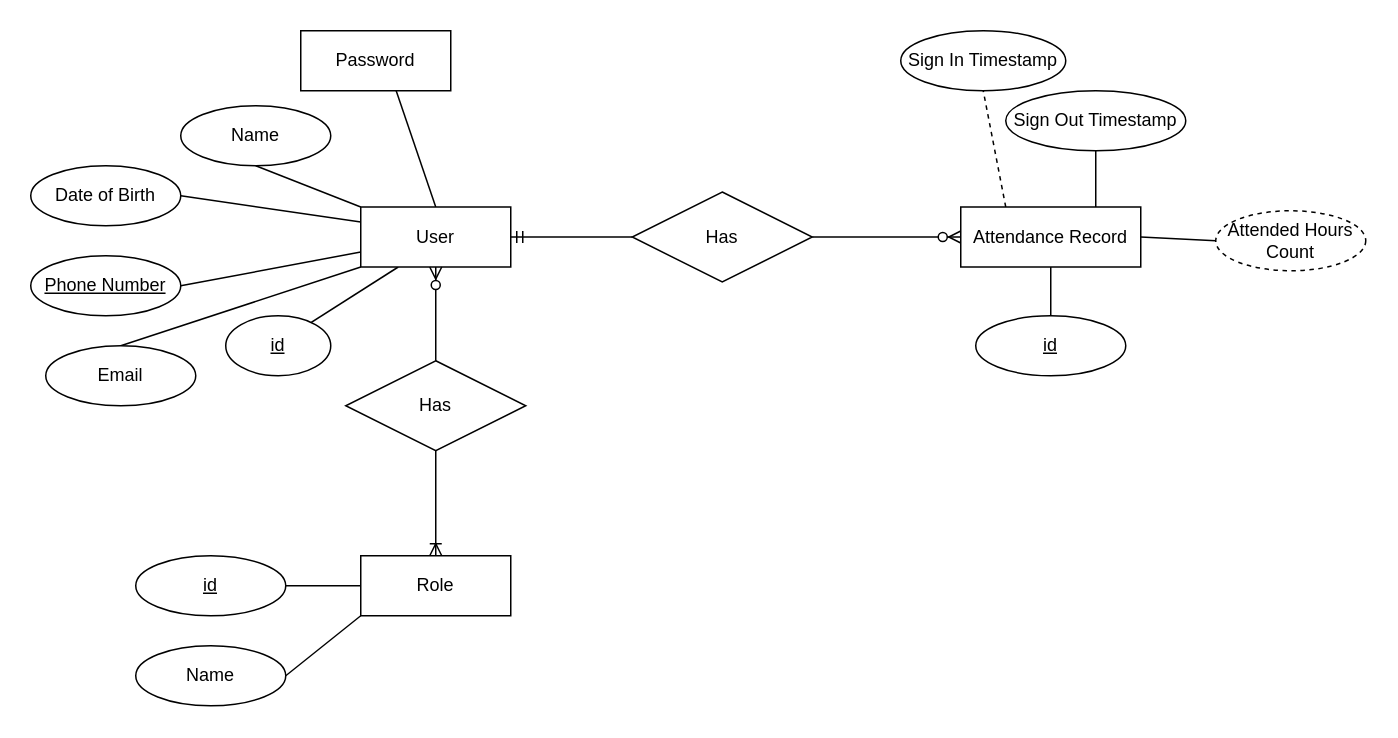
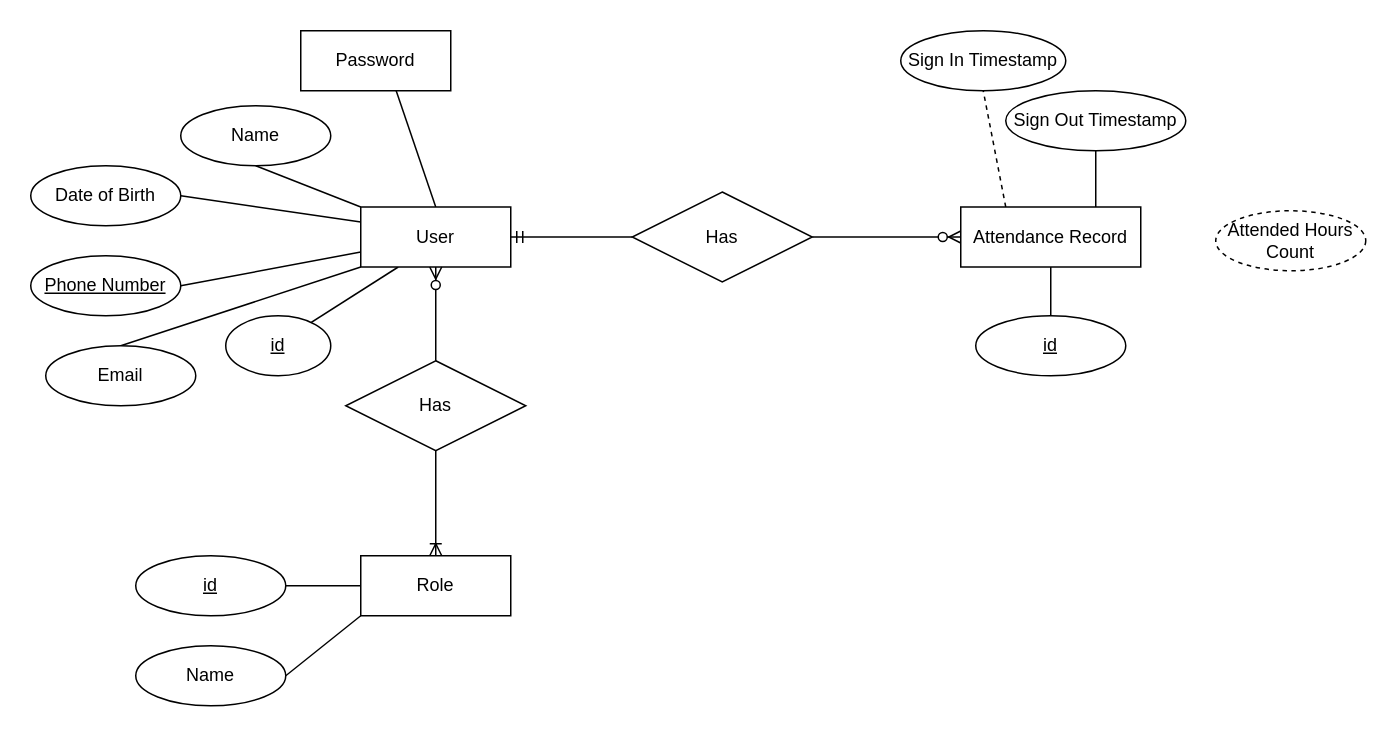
(1178, 239) -> none
